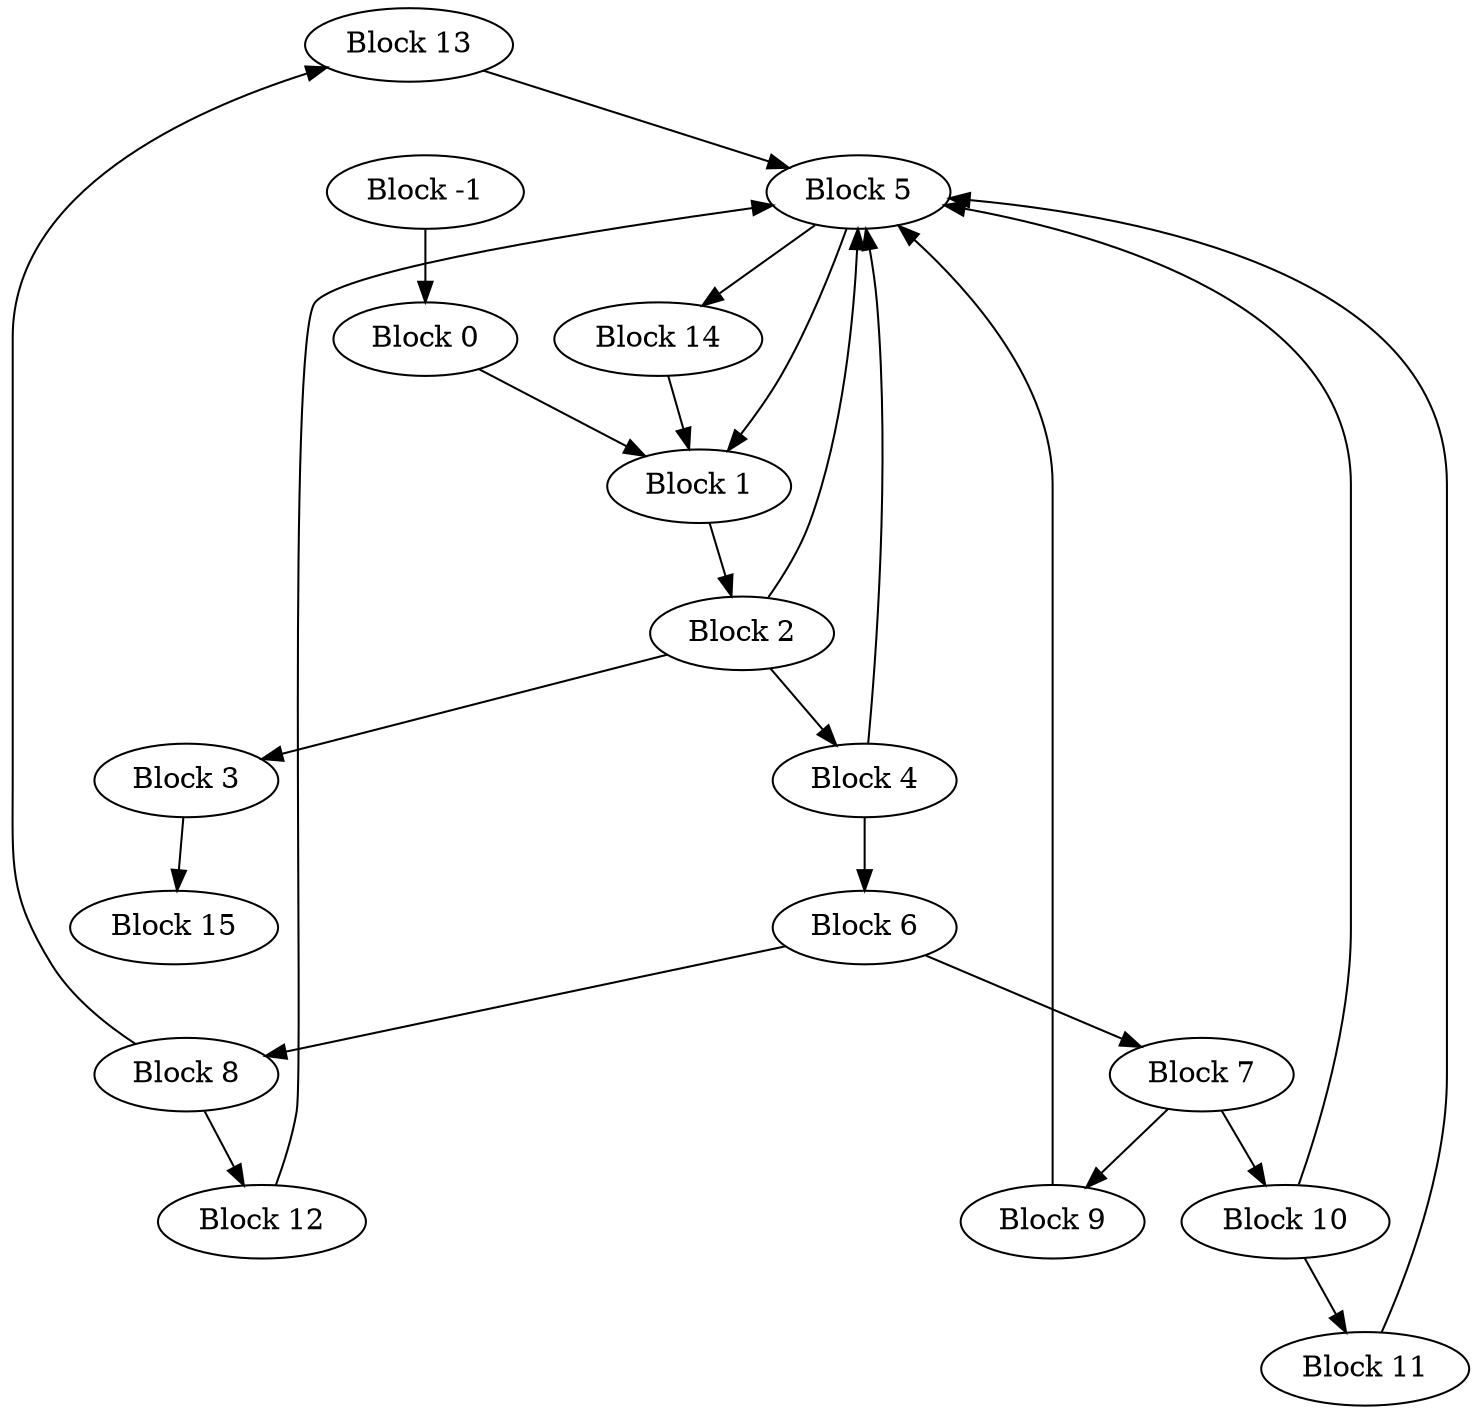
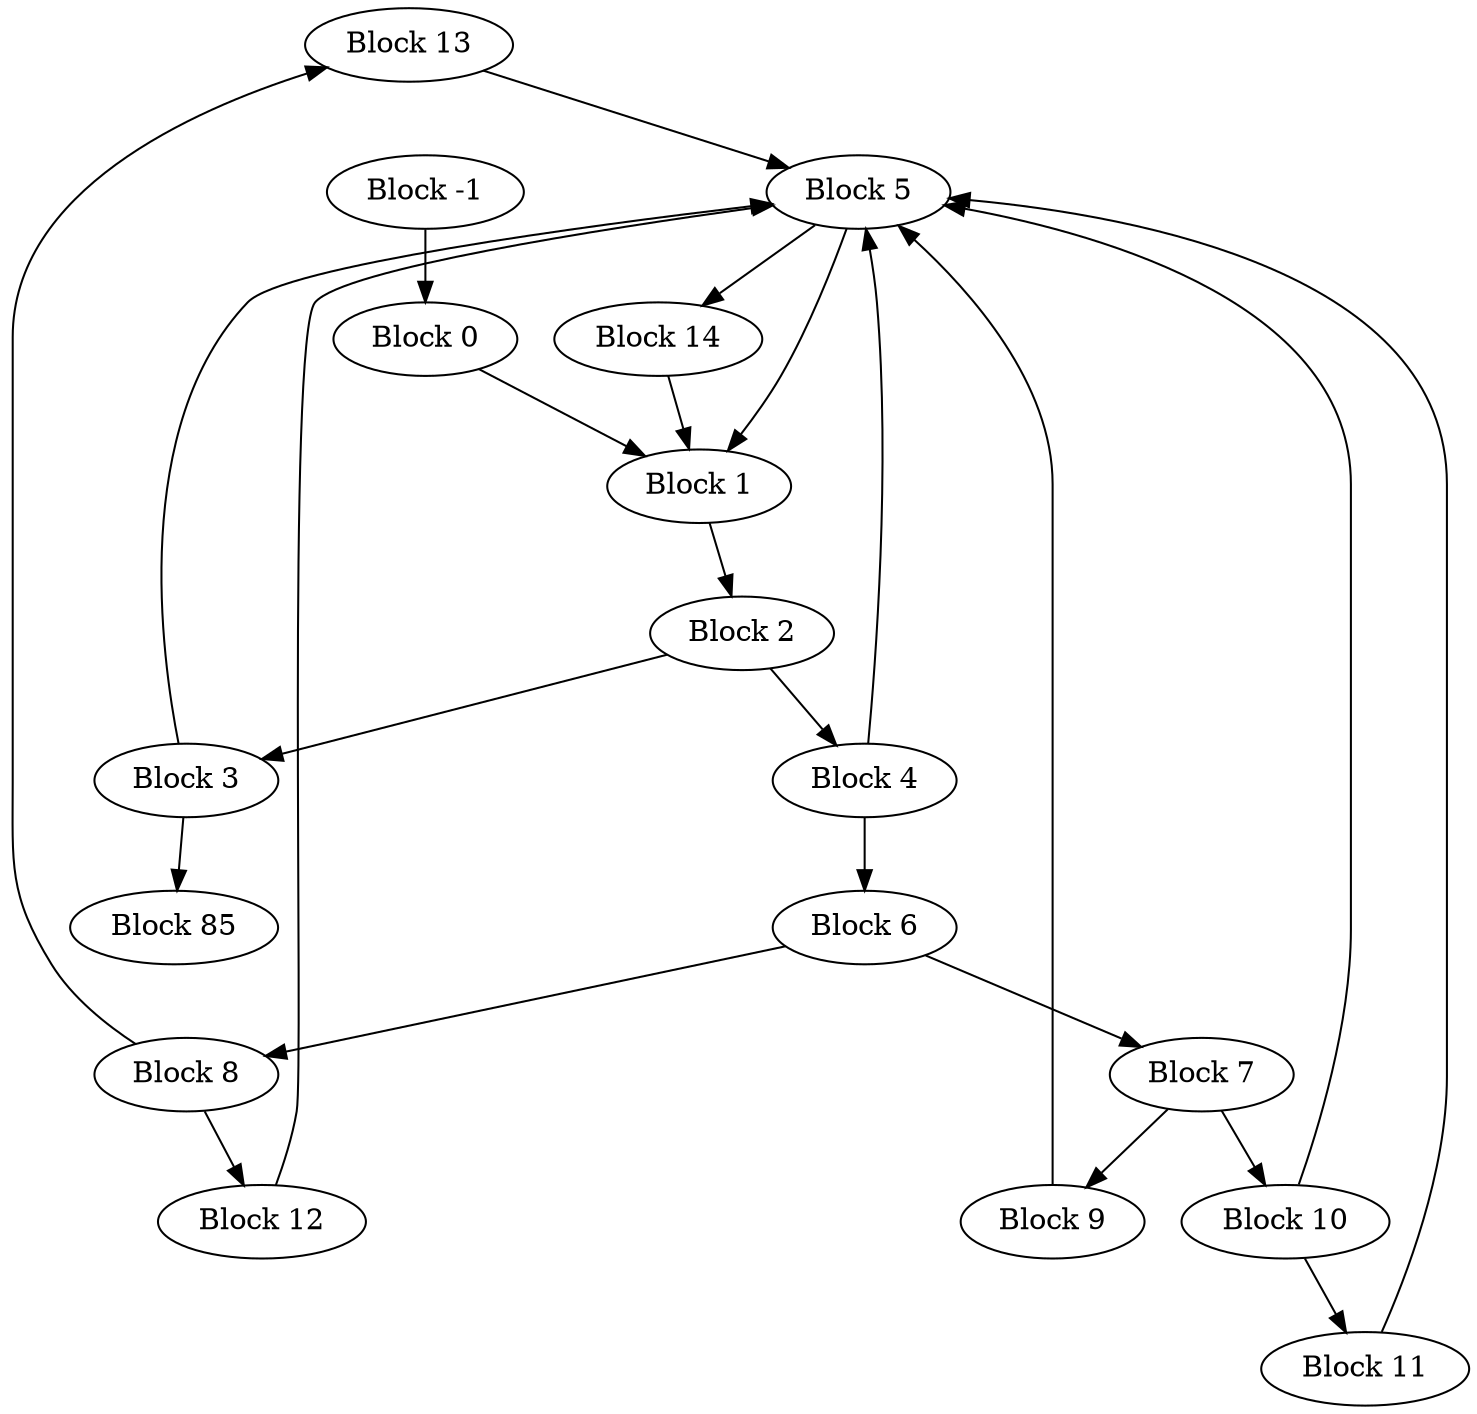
(835, 430) -> (271, 290)
(174, 928) -> (174, 928)
